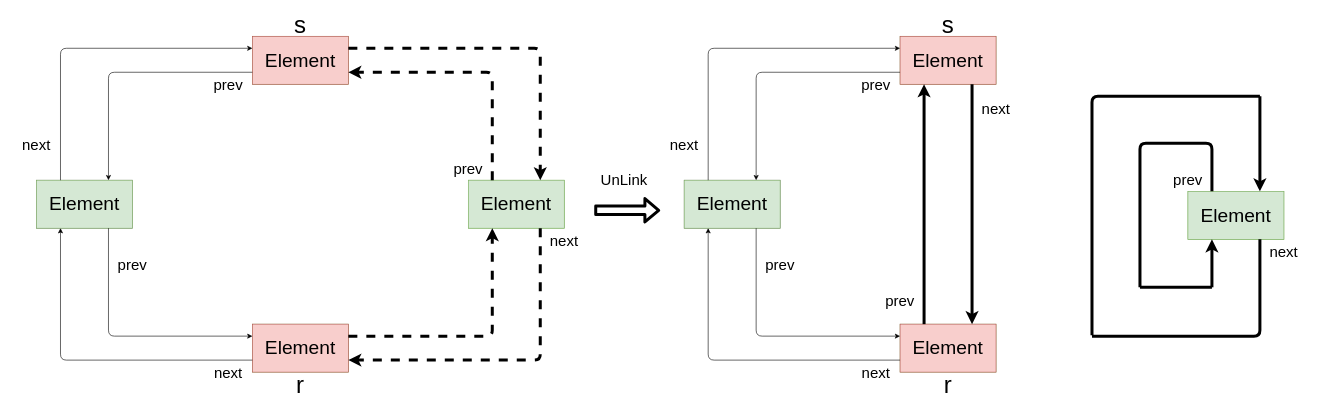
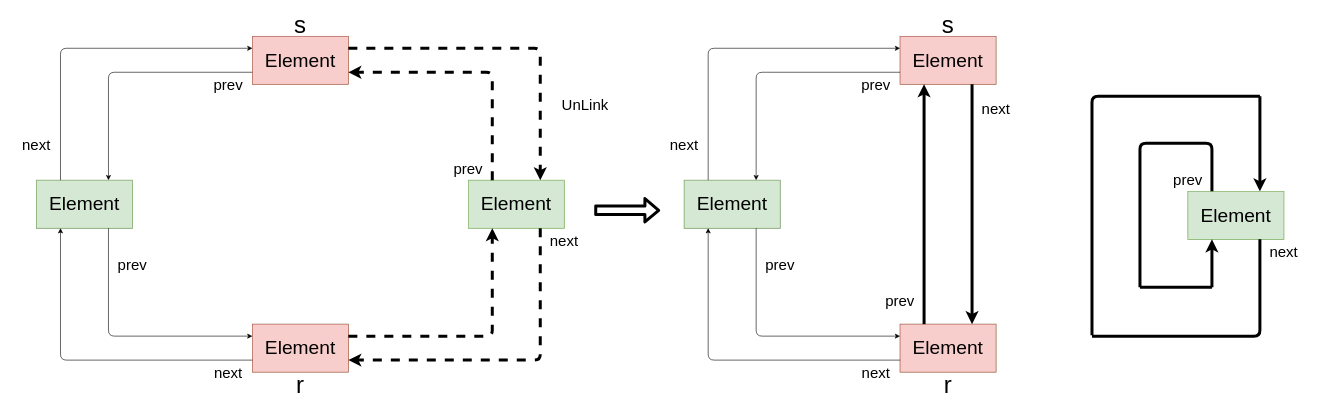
(624, 179) -> (585, 104)
